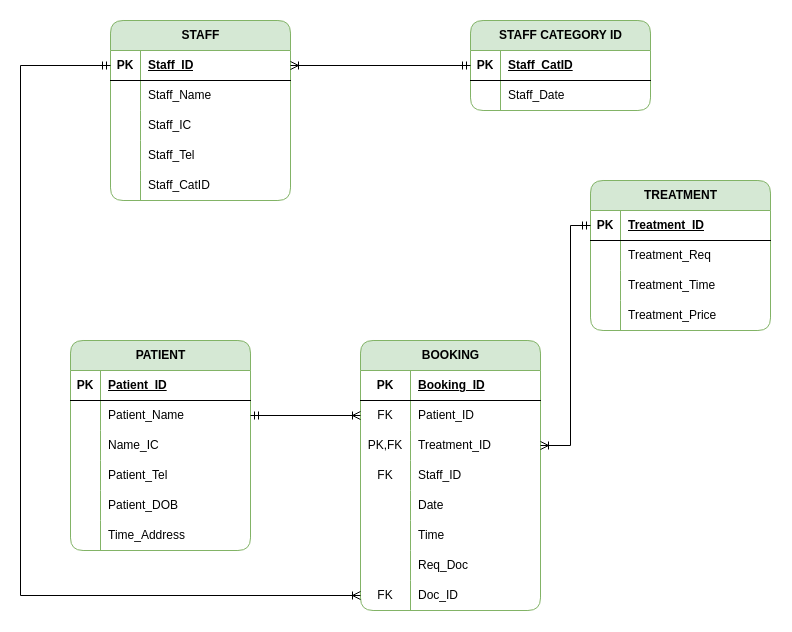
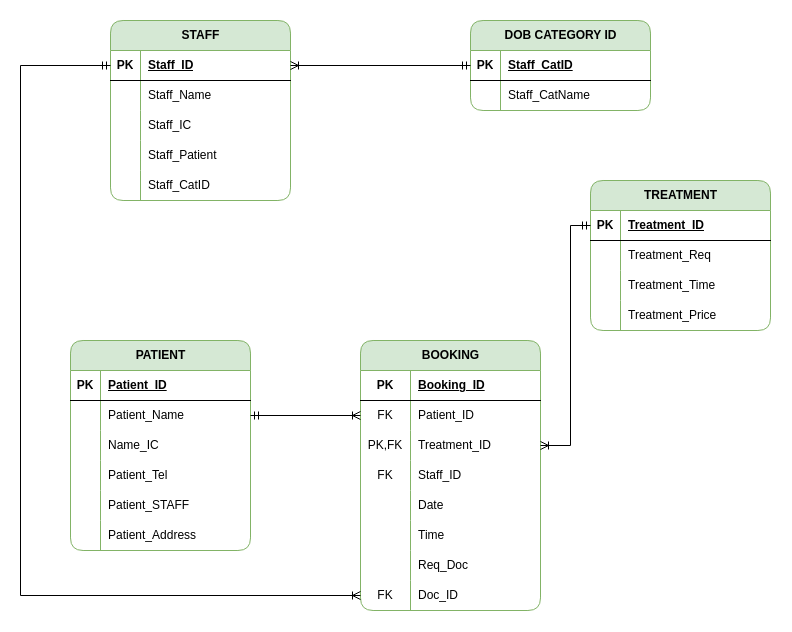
(561, 36) -> (561, 36)
(542, 96) -> (552, 96)
(177, 156) -> (191, 156)
(144, 506) -> (151, 506)
(147, 536) -> (157, 536)
